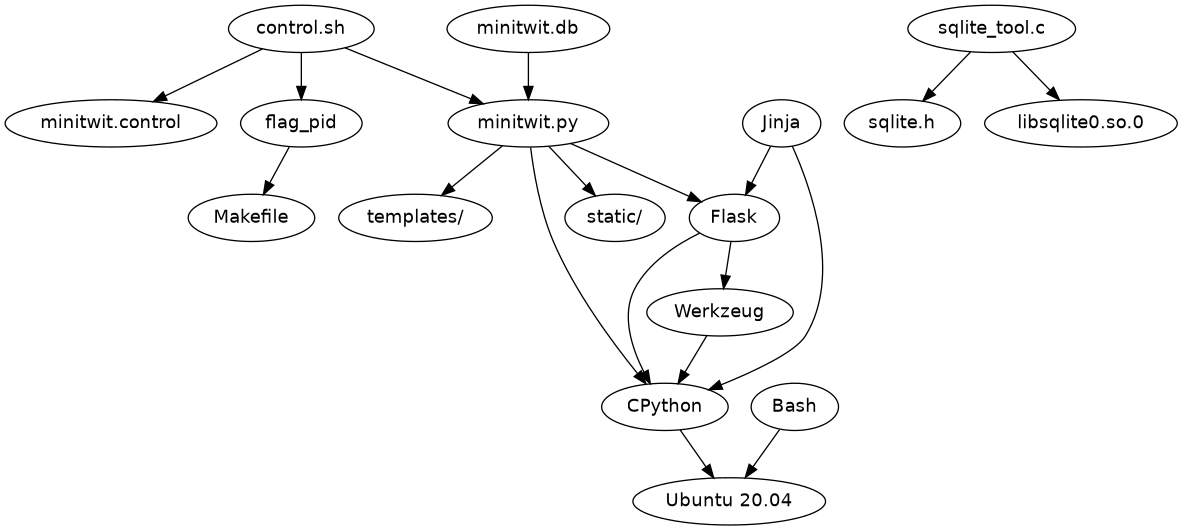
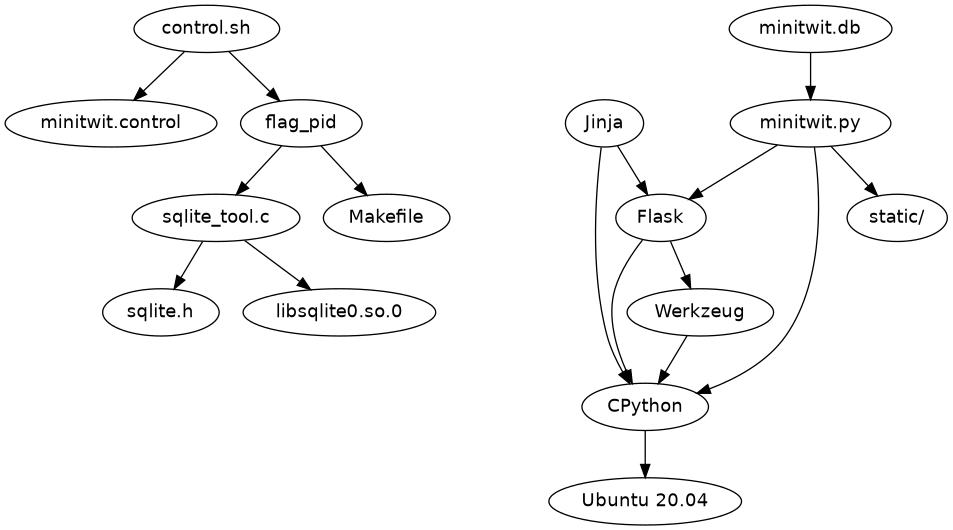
(408, 73) -> none
none -> (264, 165)
(416, 218) -> none
(795, 407) -> none
